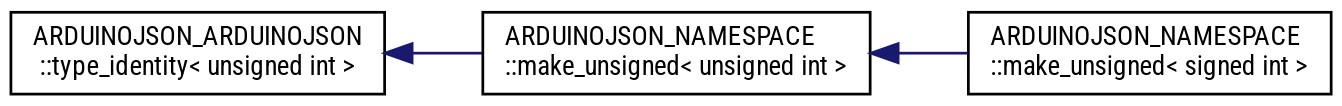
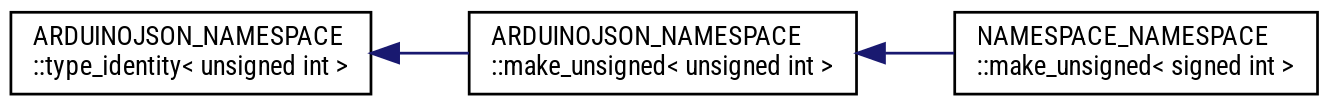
(198, 53) -> (191, 53)
(1150, 53) -> (1136, 53)
